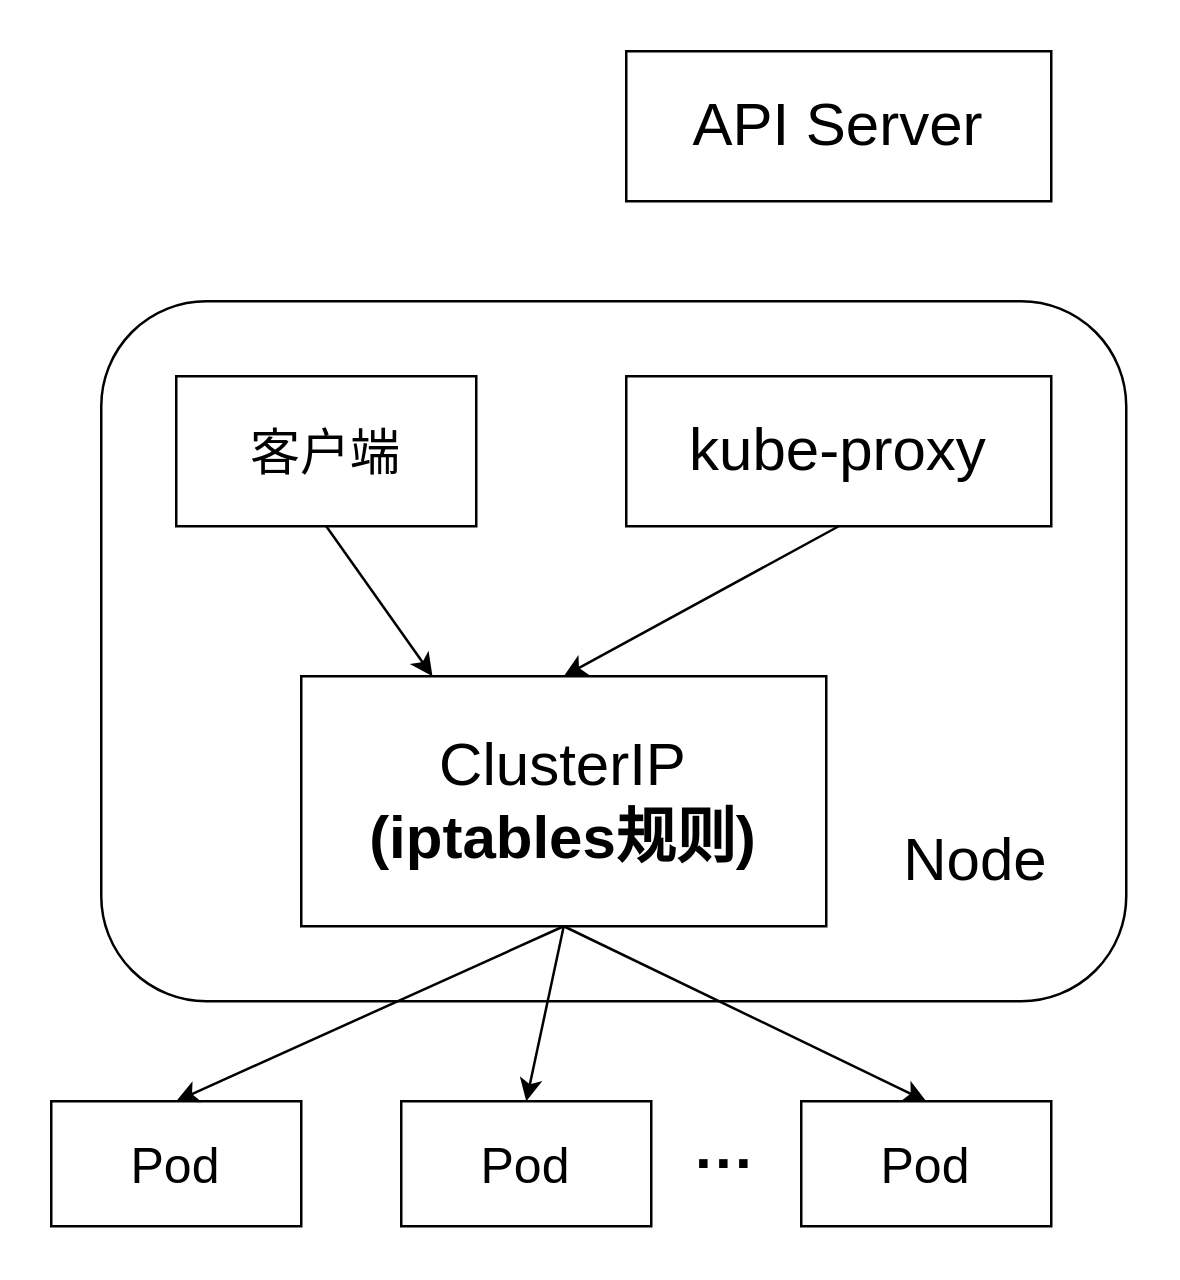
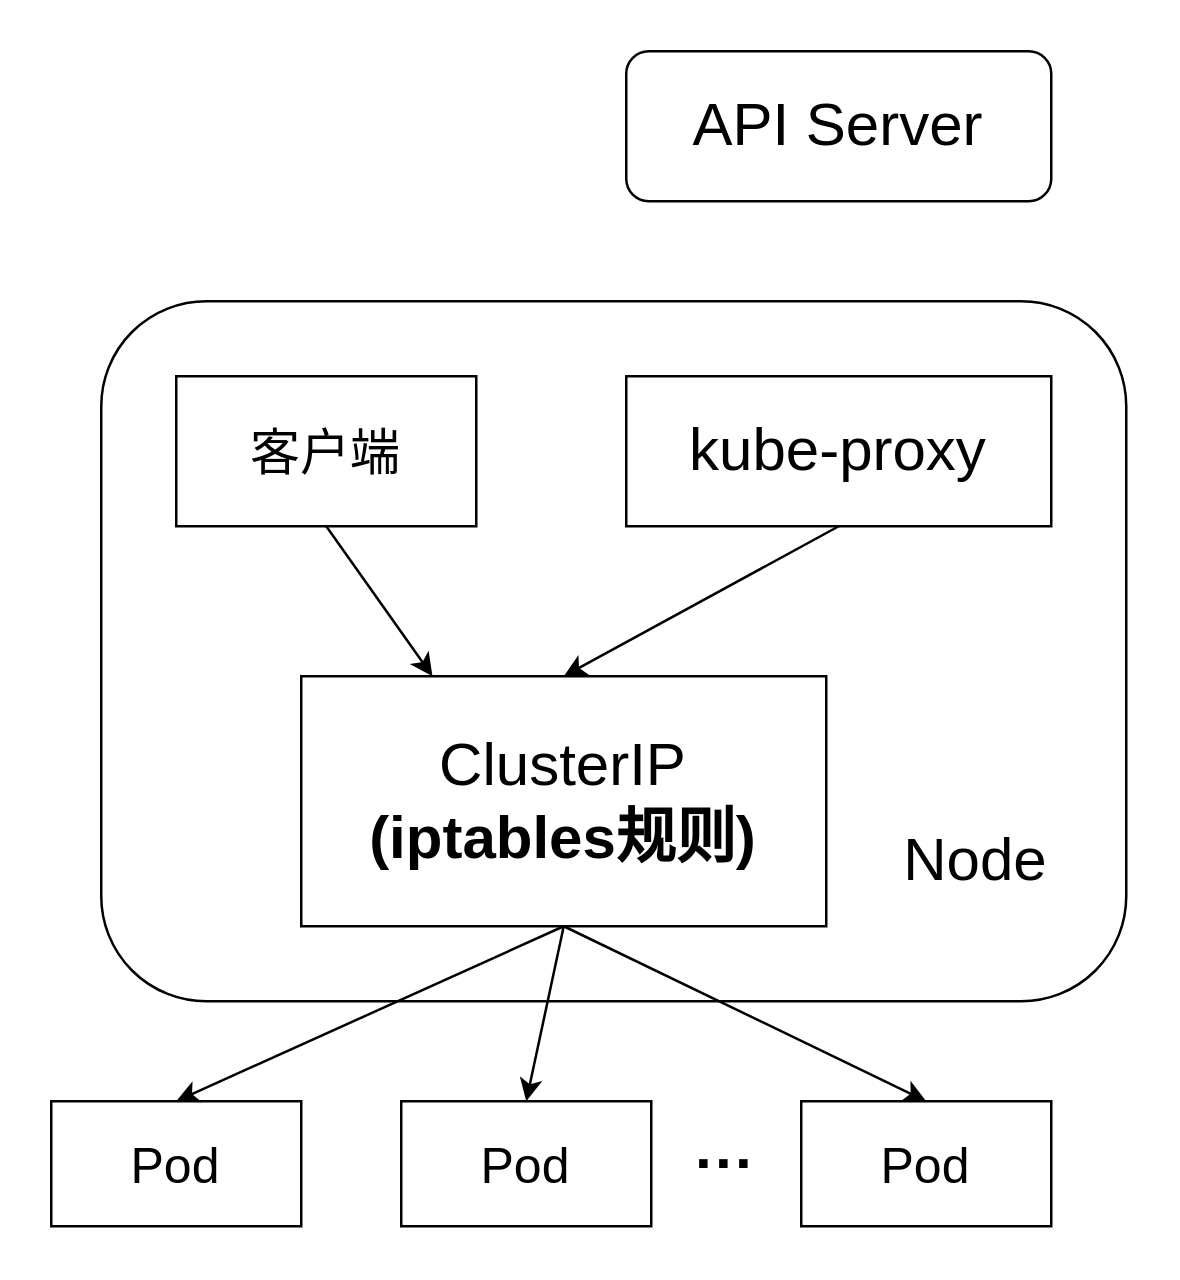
(839, 126) -> (839, 126)
